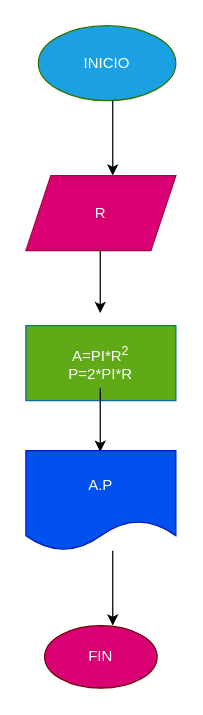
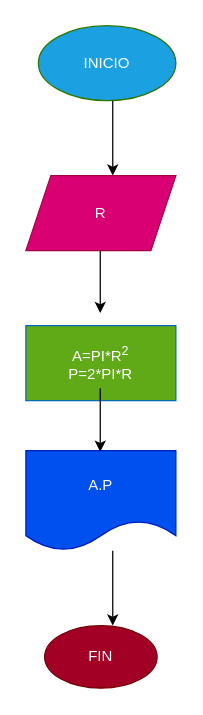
(101, 657) -> (101, 657)
